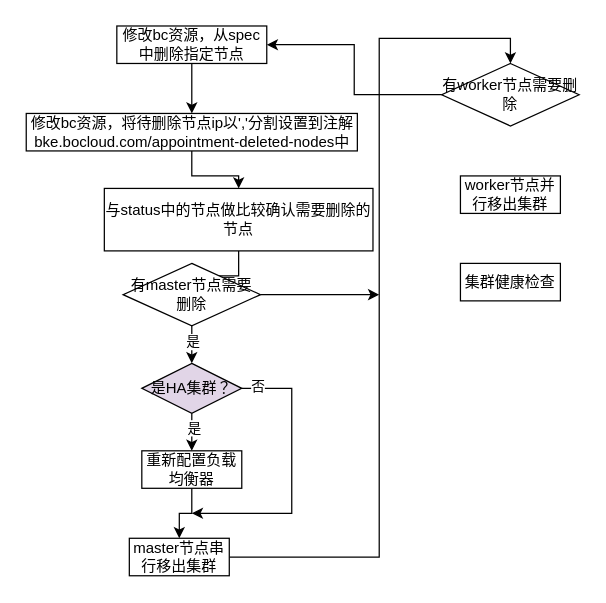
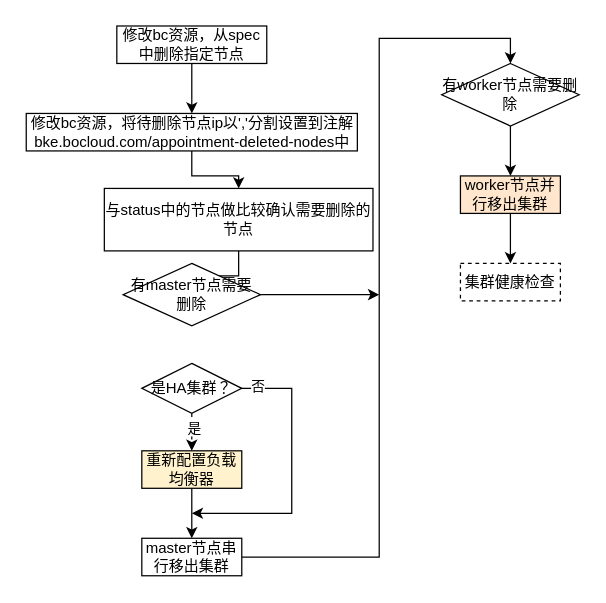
(354, 73) -> (511, 147)
(511, 194) -> (511, 194)
none -> (511, 234)
(511, 282) -> (511, 282)
(192, 340) -> none
(192, 388) -> (192, 388)
(192, 418) -> (192, 418)
(192, 469) -> (192, 469)
(179, 557) -> (192, 557)
